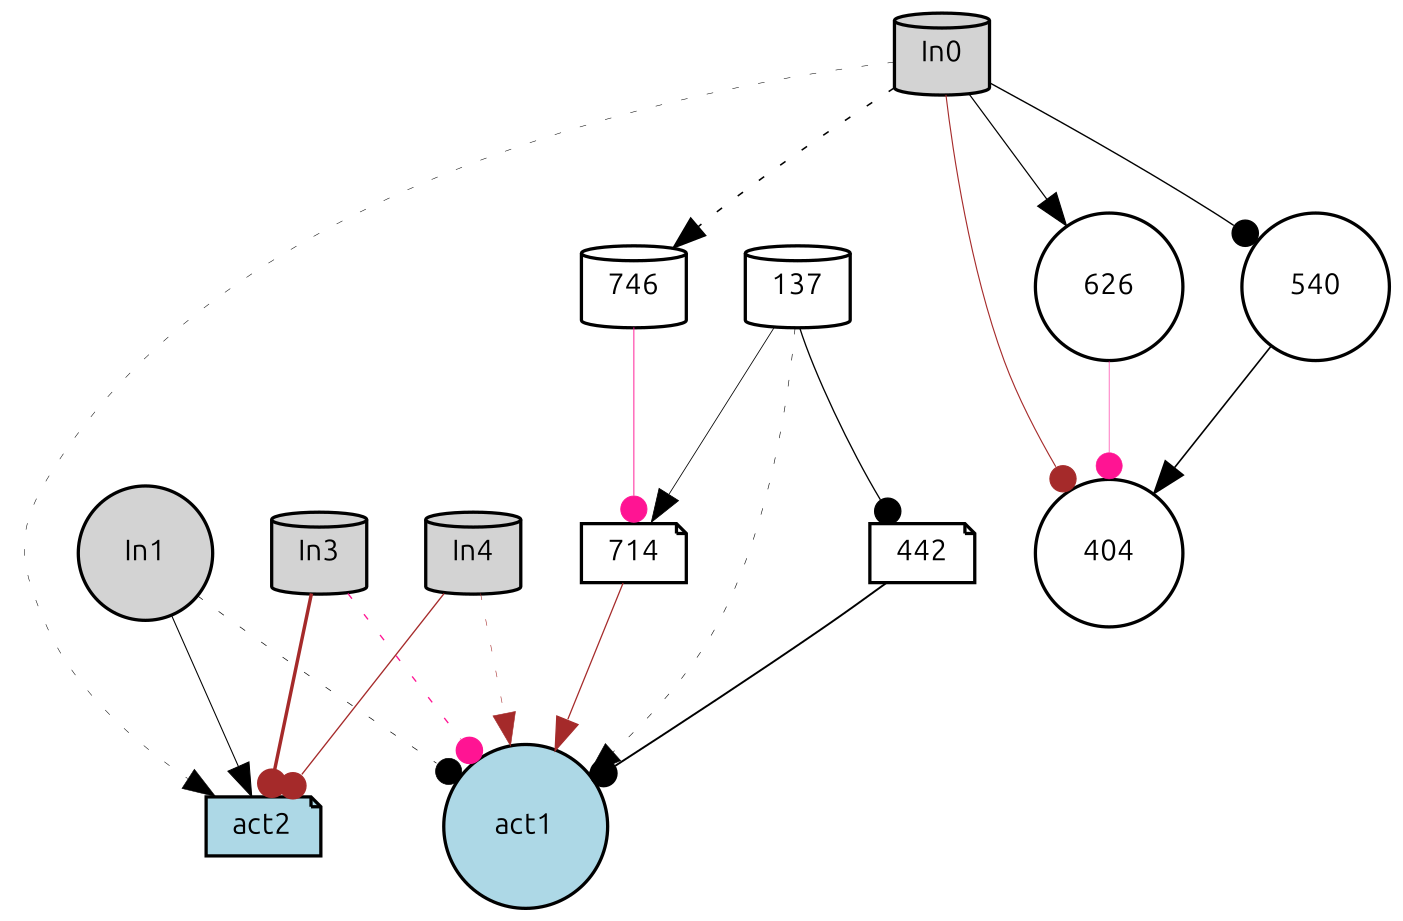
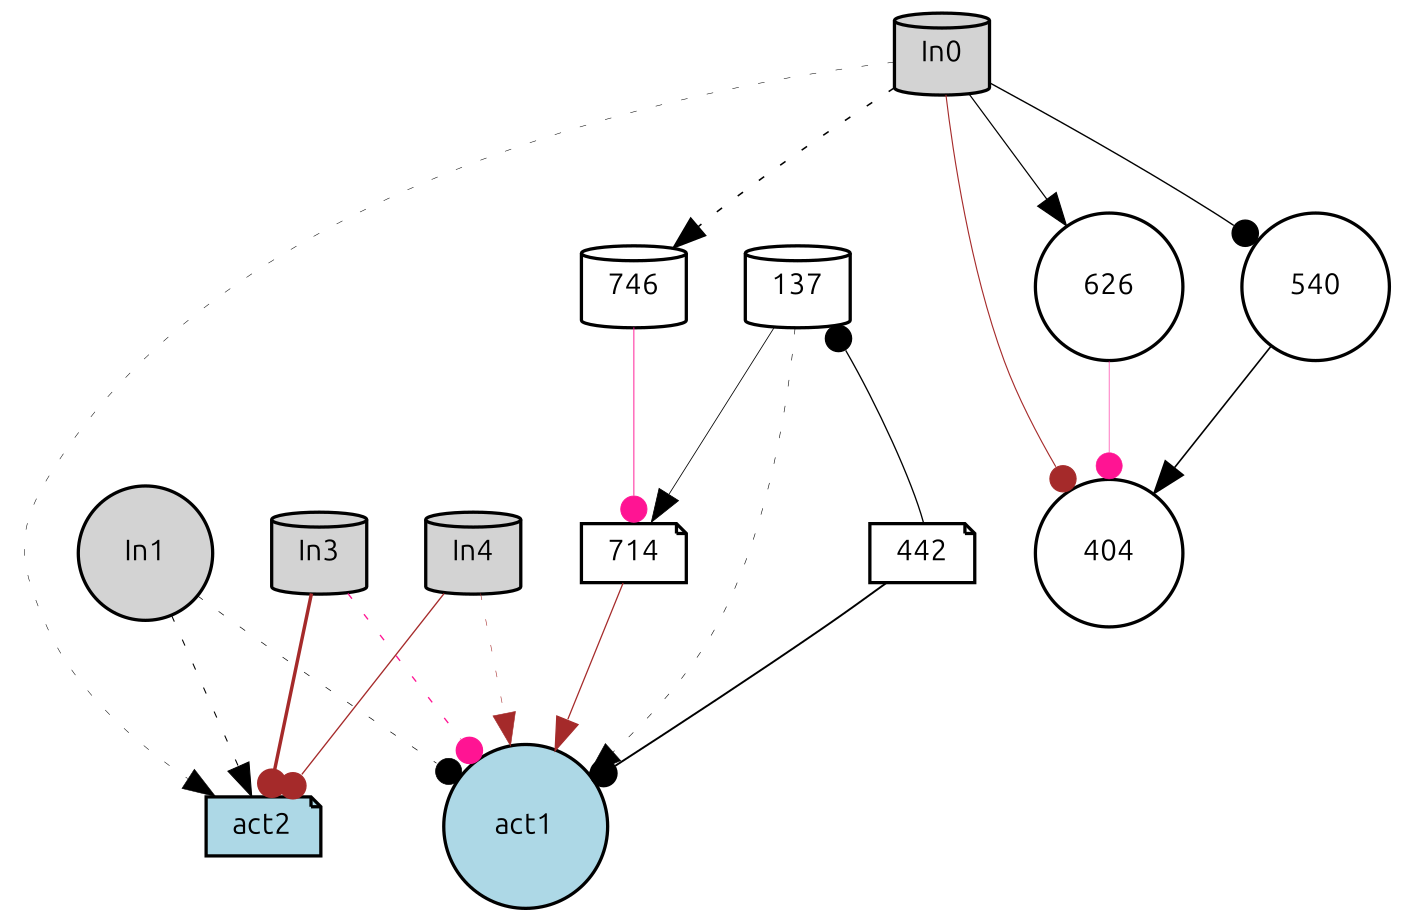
(836, 416) -> (889, 434)
(205, 691) -> (205, 691)
